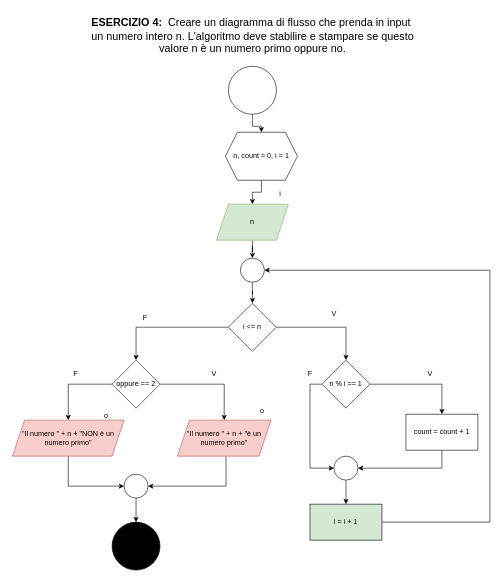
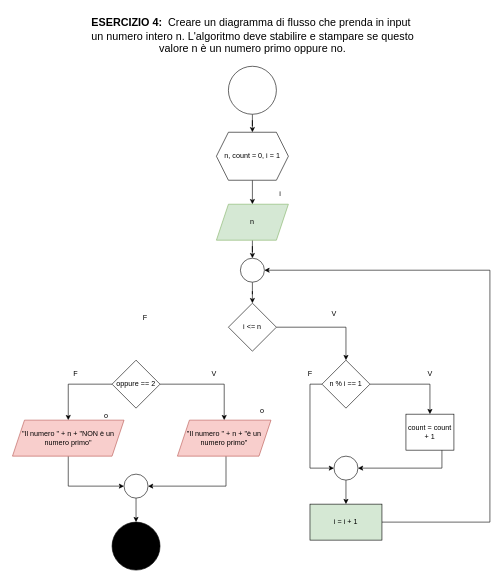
(261, 156) -> (252, 156)
(136, 327) -> none
(442, 432) -> (430, 432)
